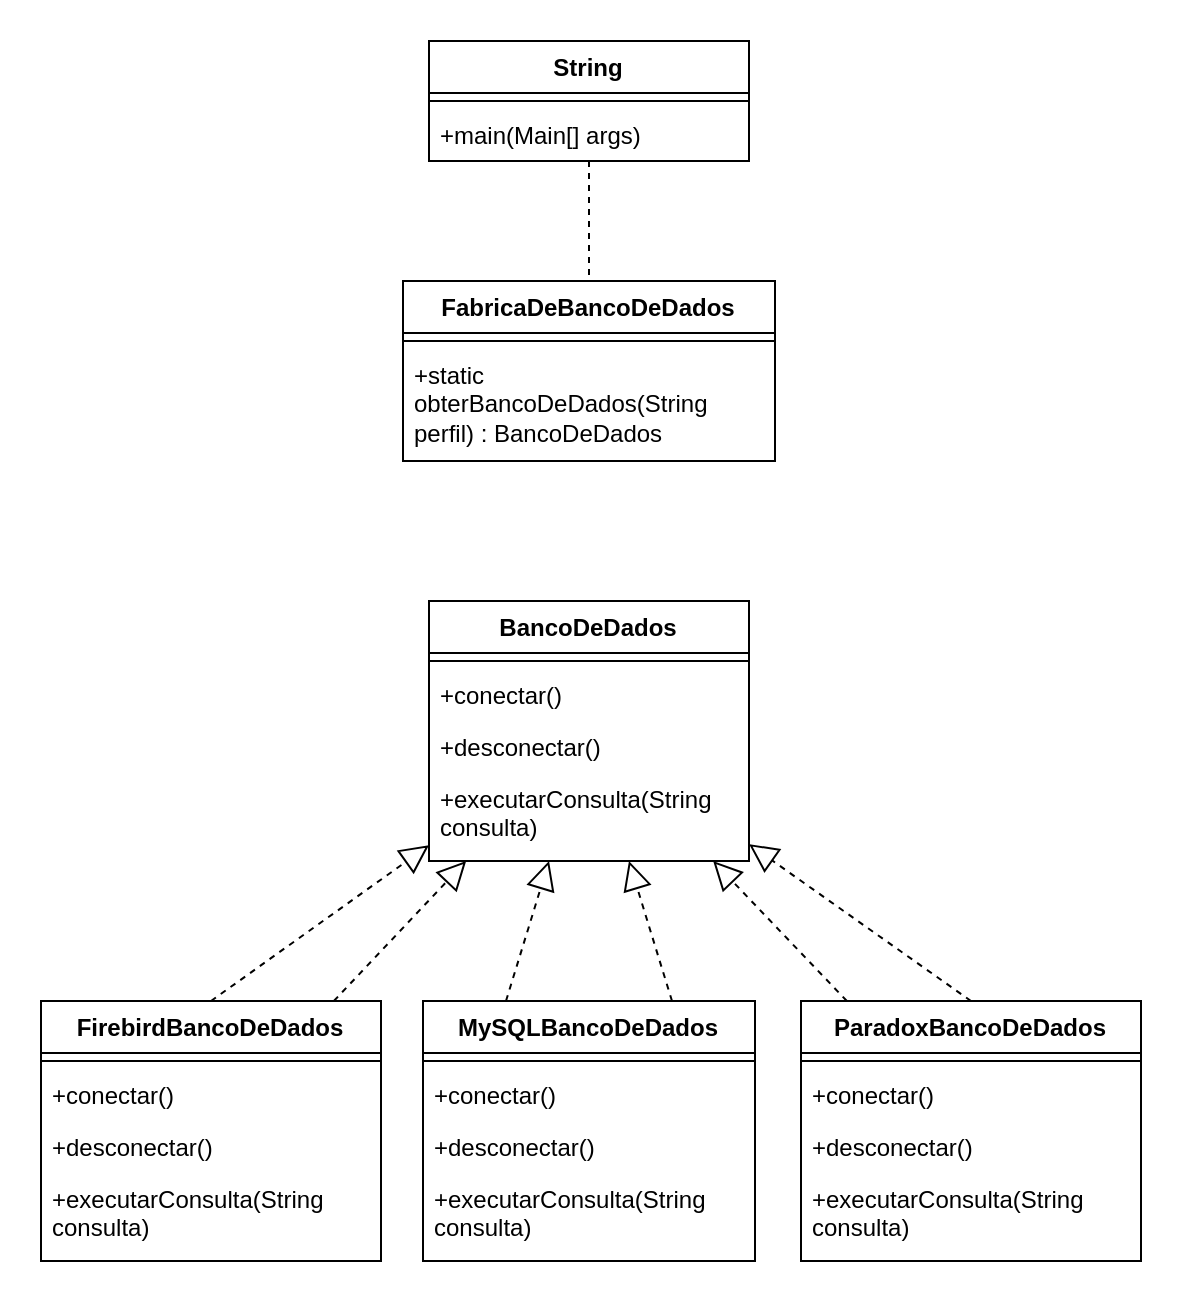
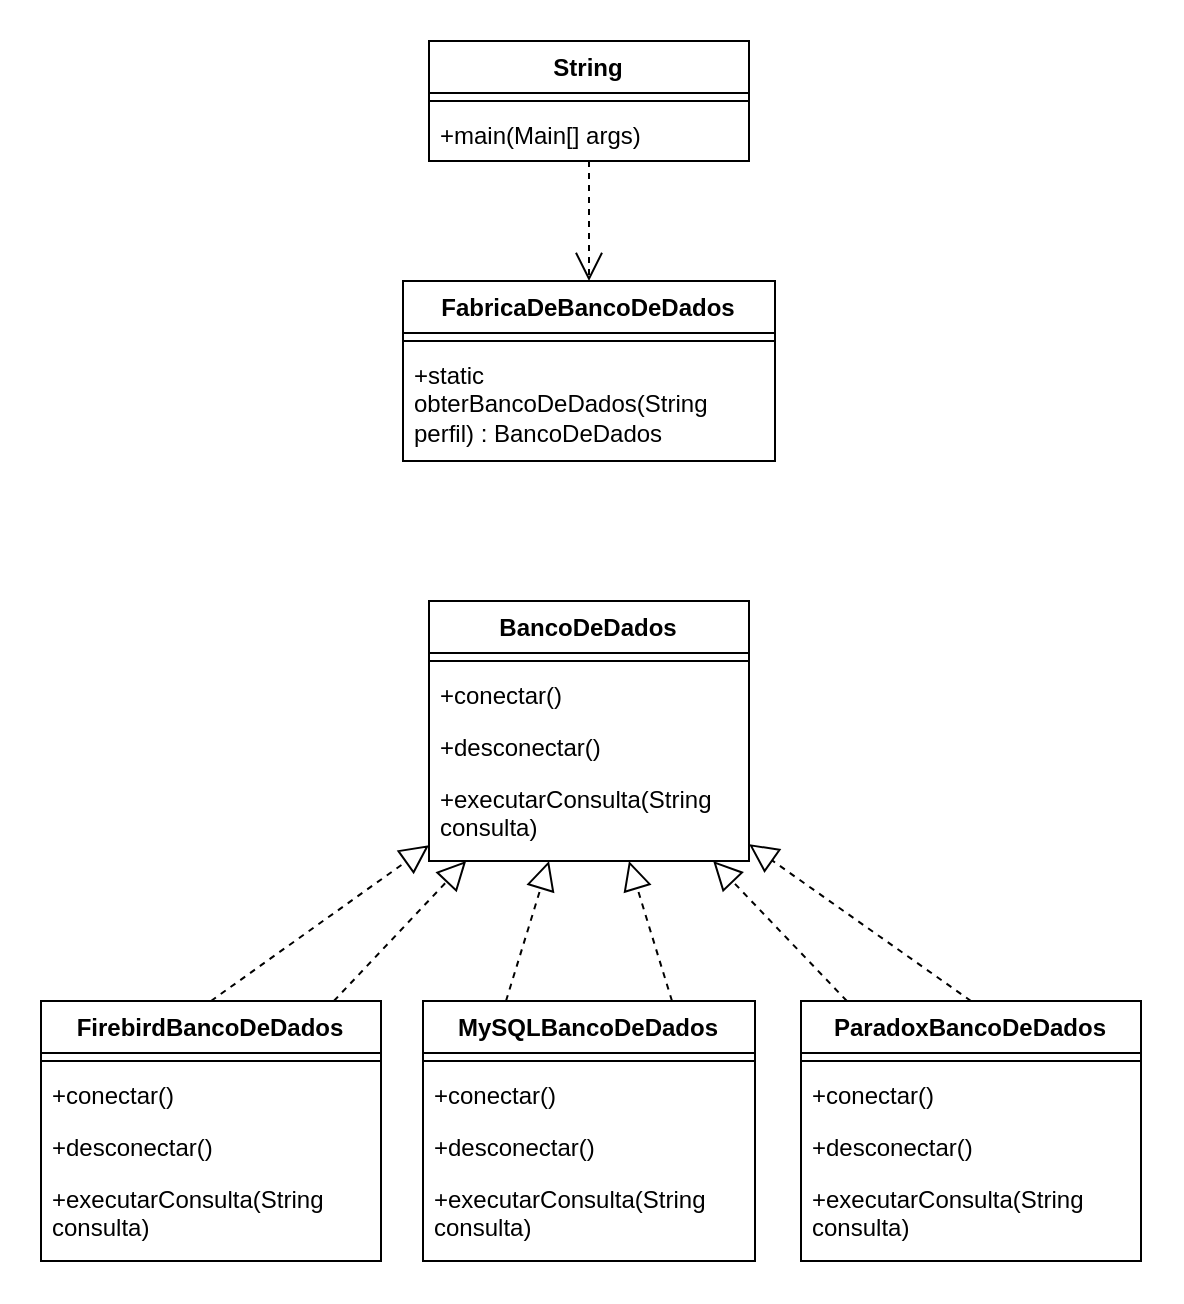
(589, 275) -> (589, 273)
